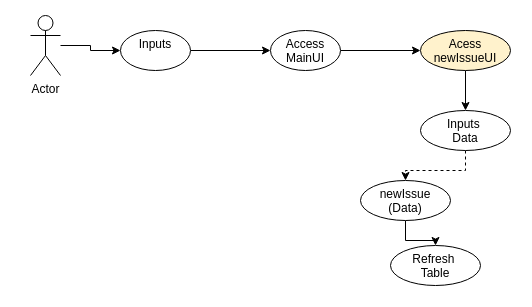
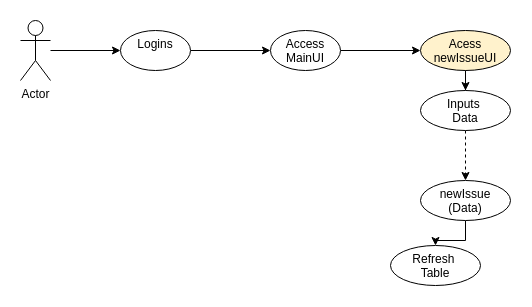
(156, 45) -> (156, 45)
(46, 46) -> (36, 51)
(466, 131) -> (466, 111)
(406, 201) -> (466, 201)
